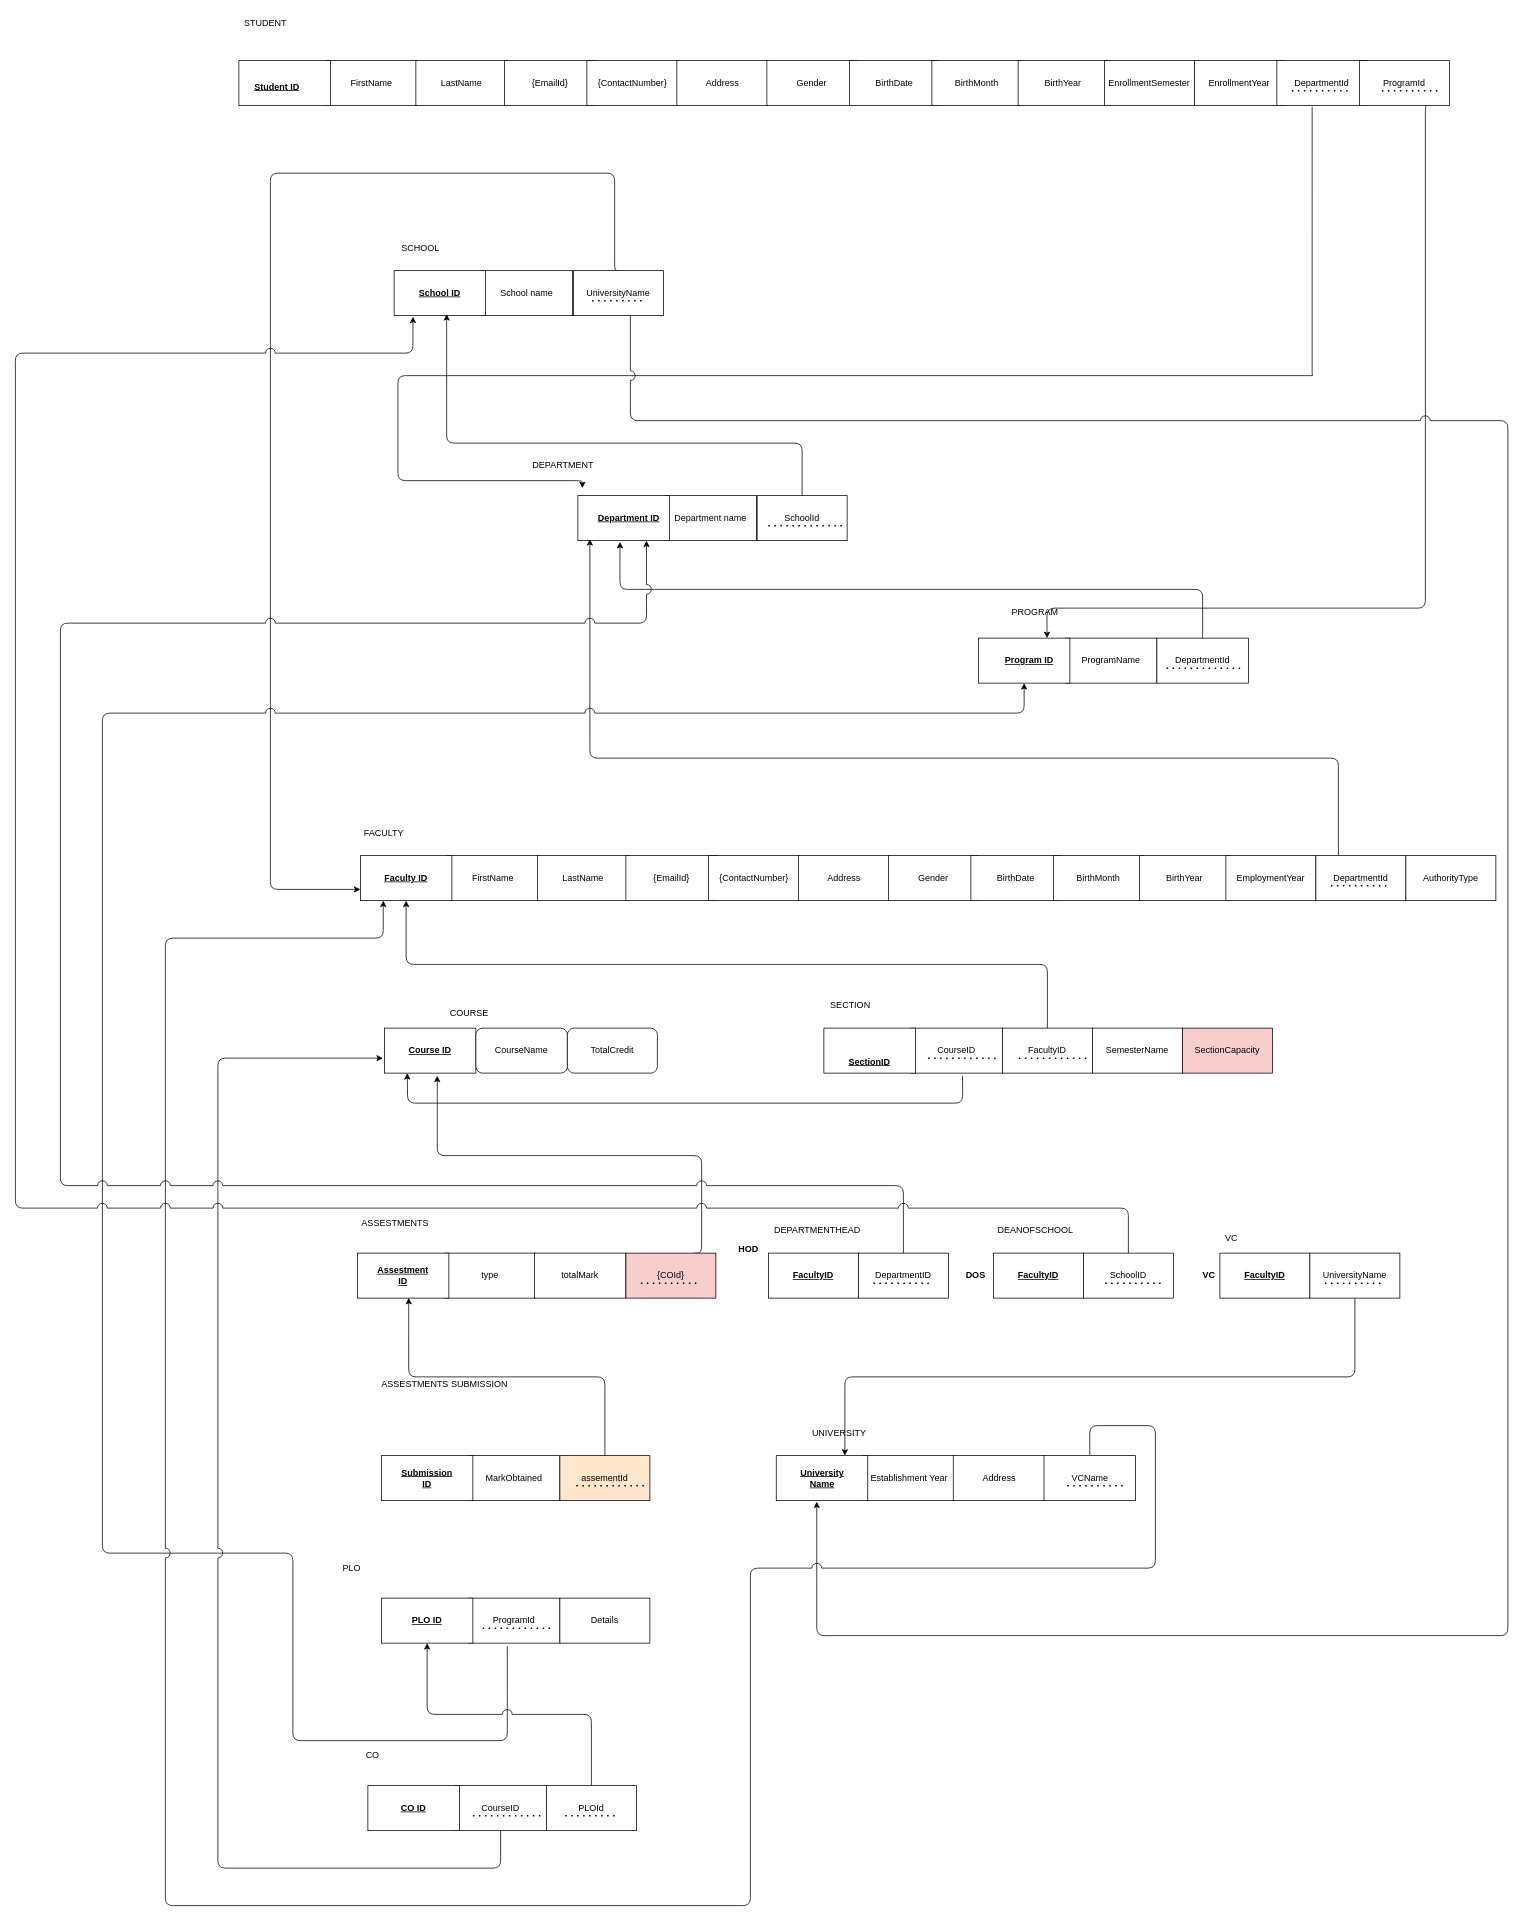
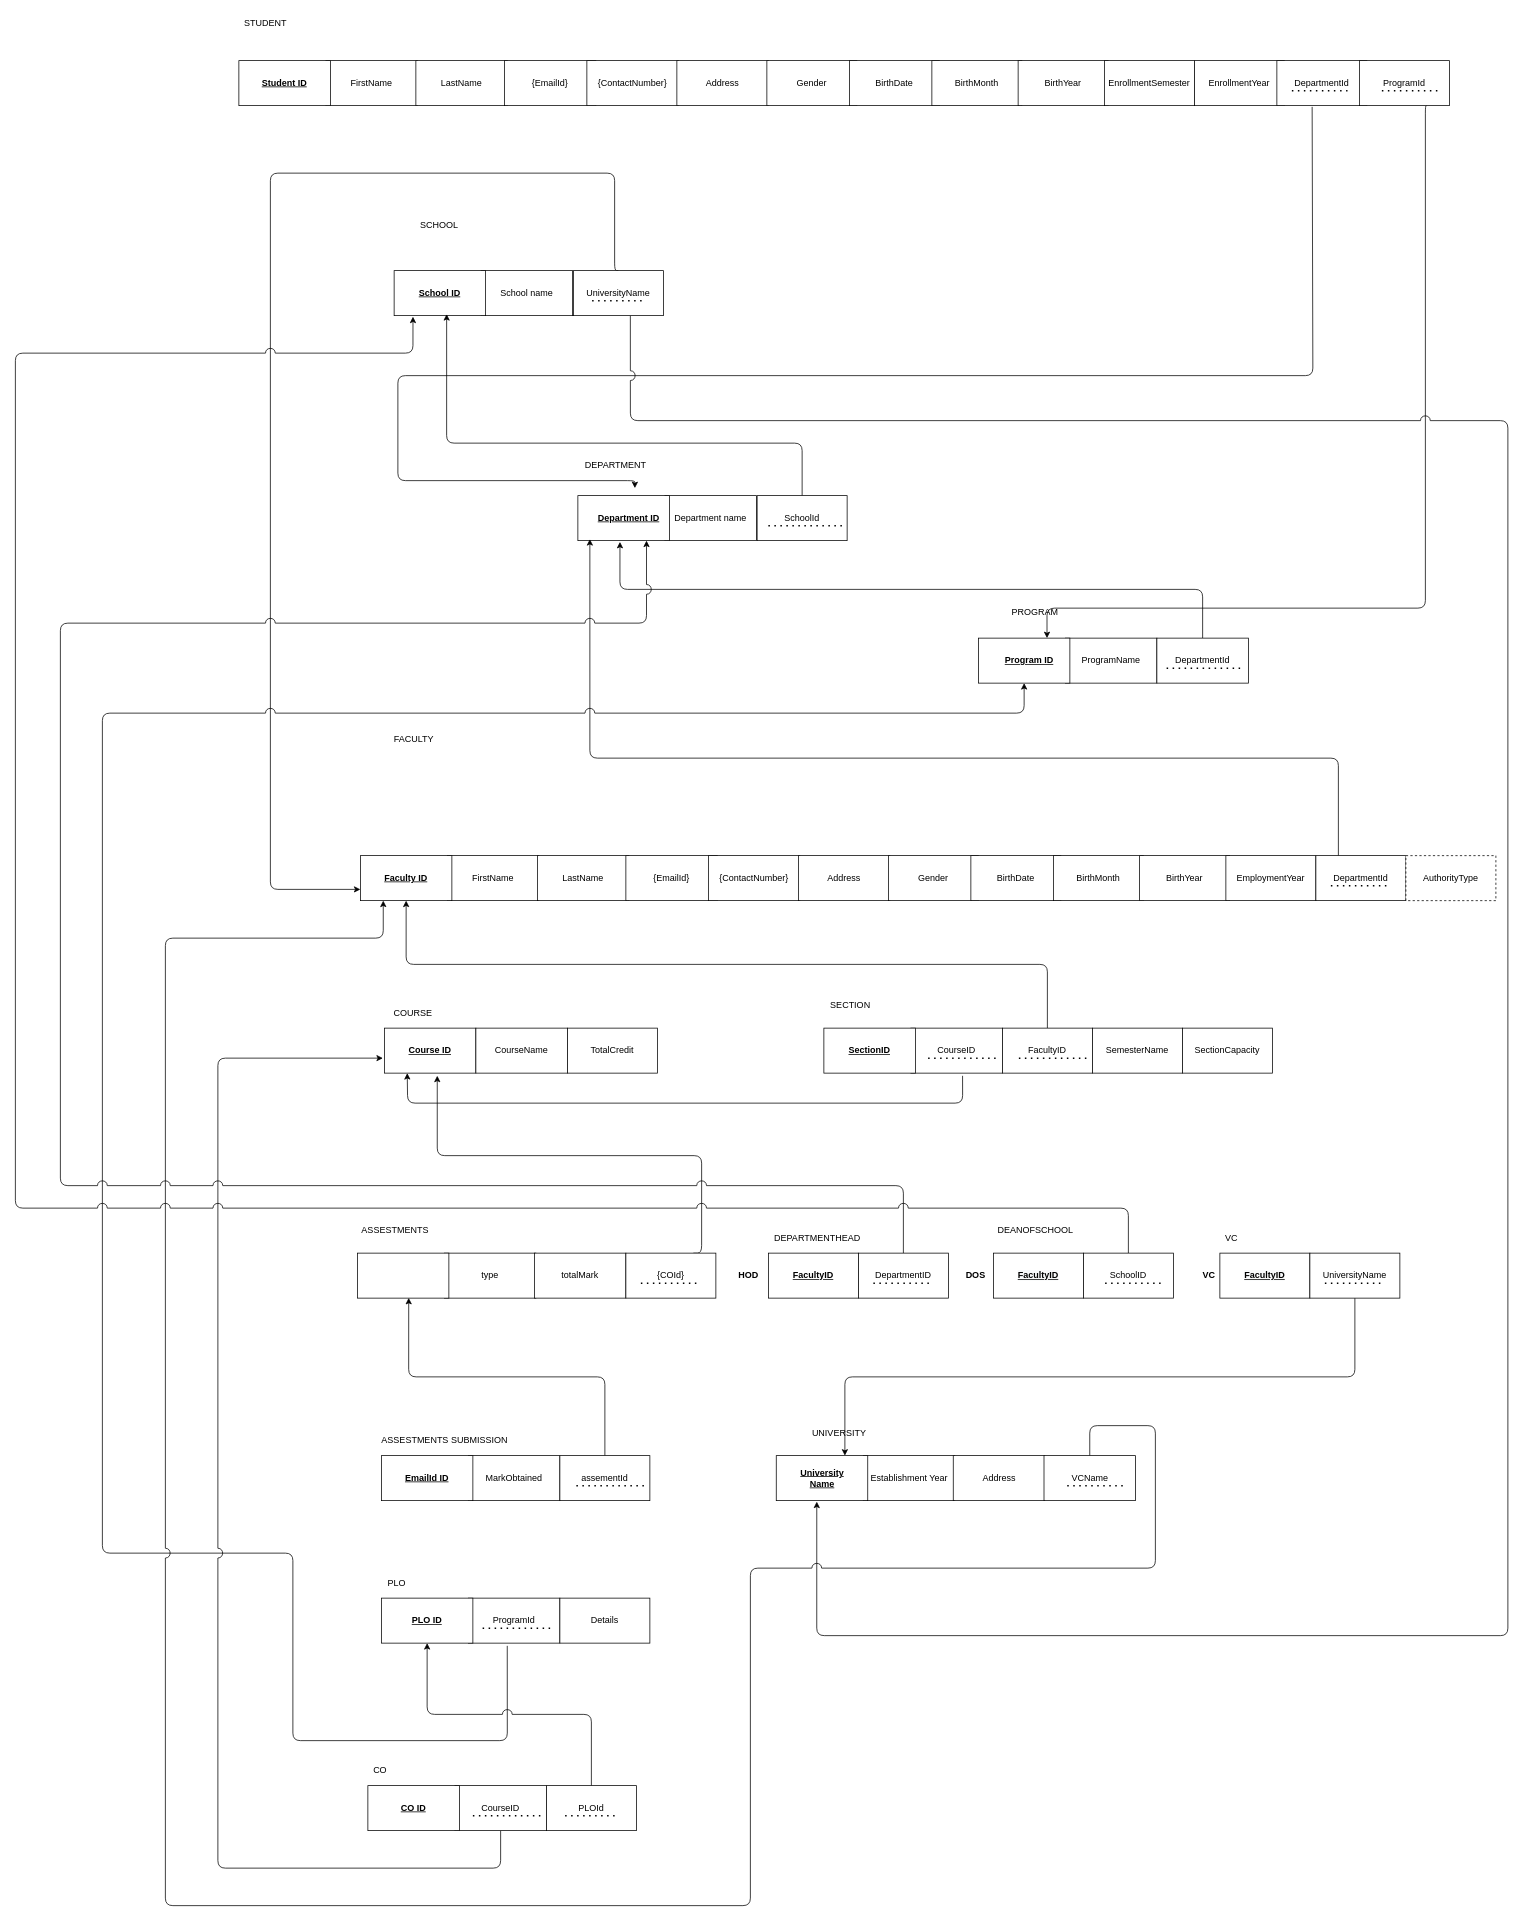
(277, 87) -> (285, 83)
(420, 248) -> (439, 225)
(563, 465) -> (615, 465)
(384, 833) -> (414, 739)
(1451, 878) -> (1451, 878)
(469, 1013) -> (413, 1013)
(522, 1050) -> (522, 1050)
(612, 1050) -> (612, 1050)
(1227, 1050) -> (1227, 1050)
(870, 1062) -> (870, 1050)
(395, 1223) -> (395, 1230)
(817, 1230) -> (817, 1238)
(748, 1249) -> (748, 1275)
(403, 1275) -> none
(671, 1275) -> (671, 1275)
(444, 1384) -> (444, 1440)
(427, 1478) -> (427, 1478)
(605, 1478) -> (605, 1478)
(351, 1568) -> (396, 1583)
(372, 1755) -> (380, 1770)
